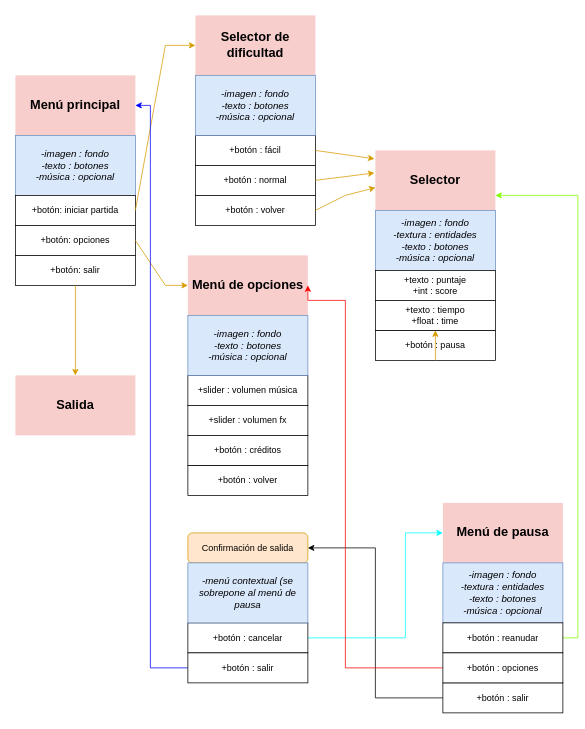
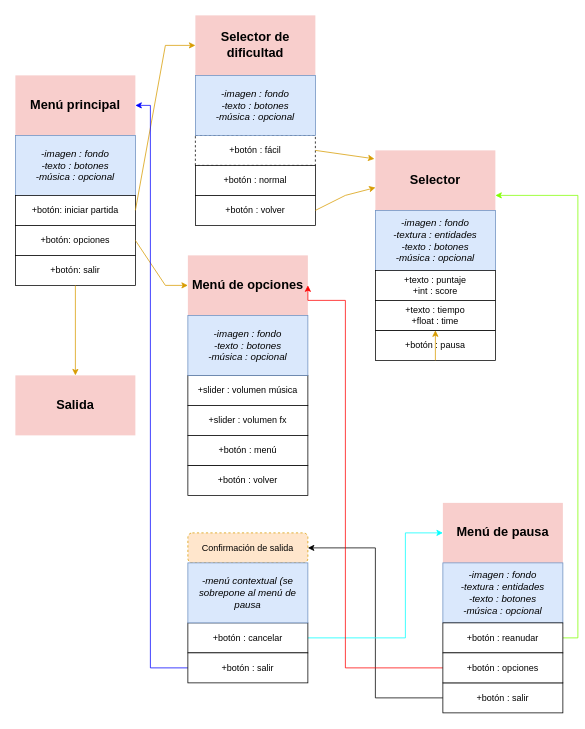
(255, 150) -> (255, 150)
(343, 177) -> none
(248, 450) -> (248, 450)
(248, 548) -> (248, 548)
